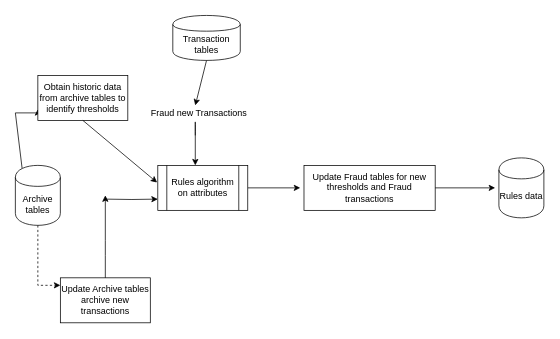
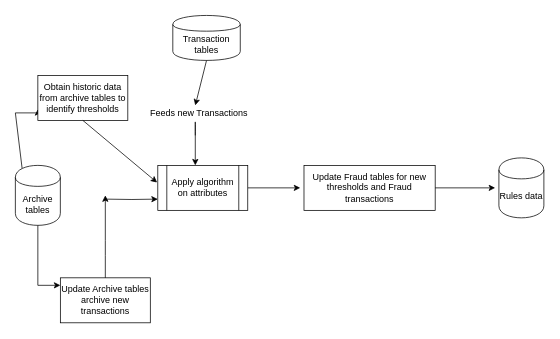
(199, 113) -> (199, 113)
(203, 188) -> (203, 188)
(38, 263) -> (38, 263)
